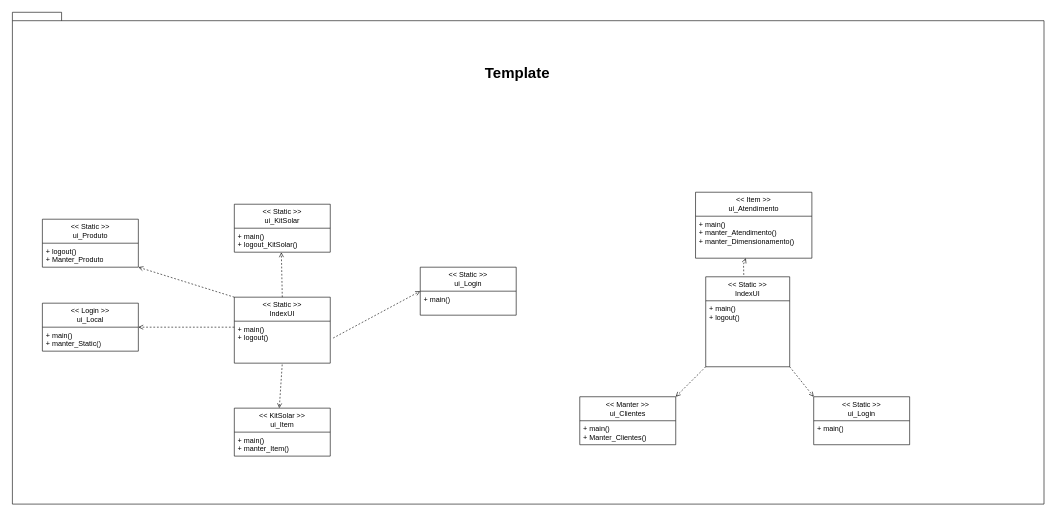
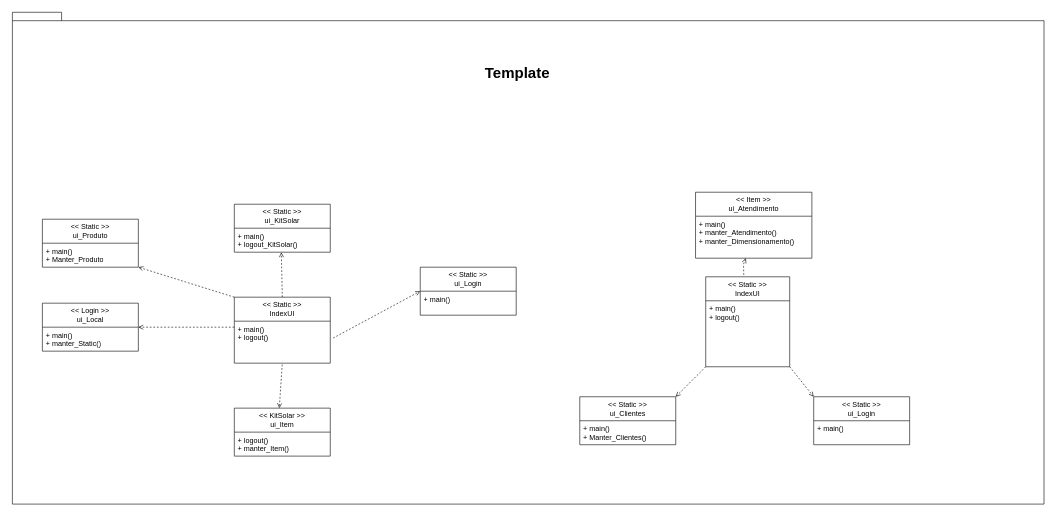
(77, 256) -> (77, 256)
(628, 409) -> (628, 409)
(267, 445) -> (267, 445)
